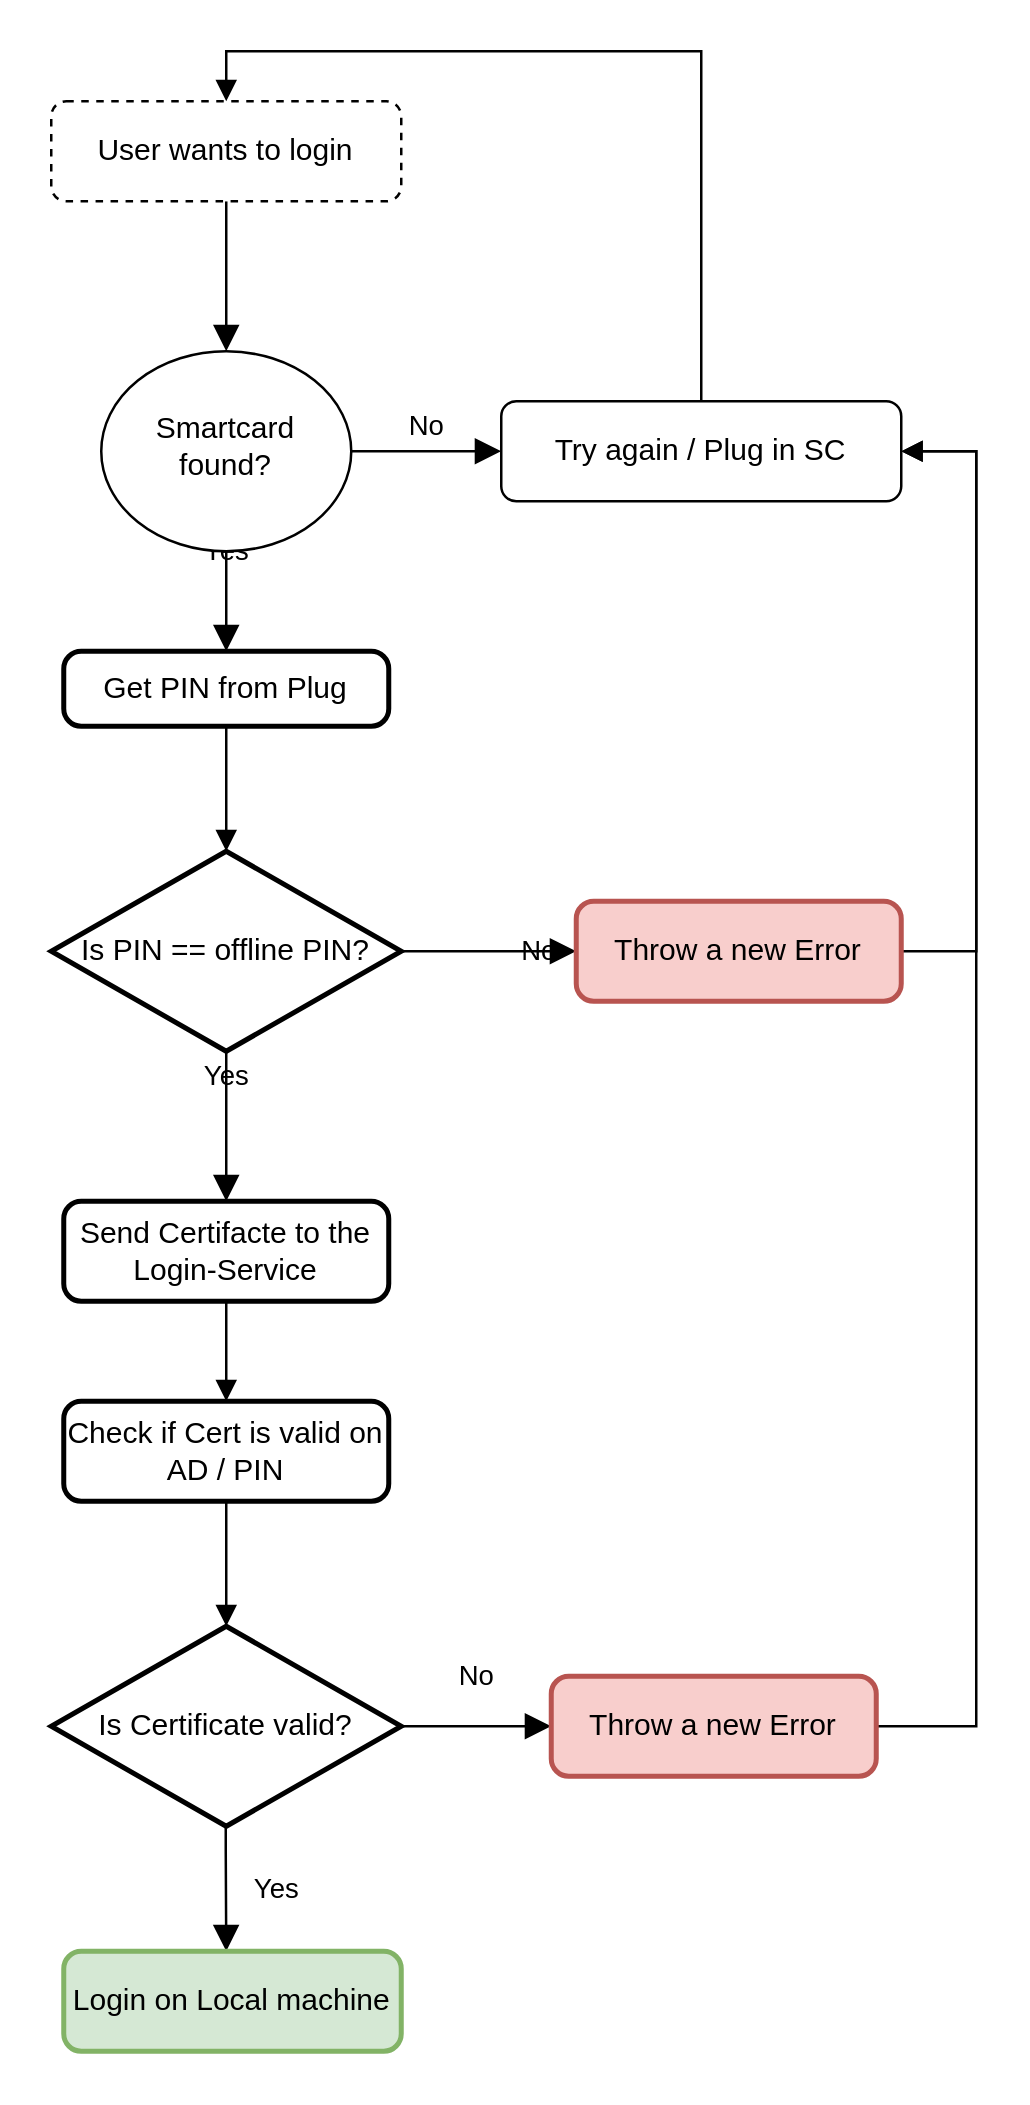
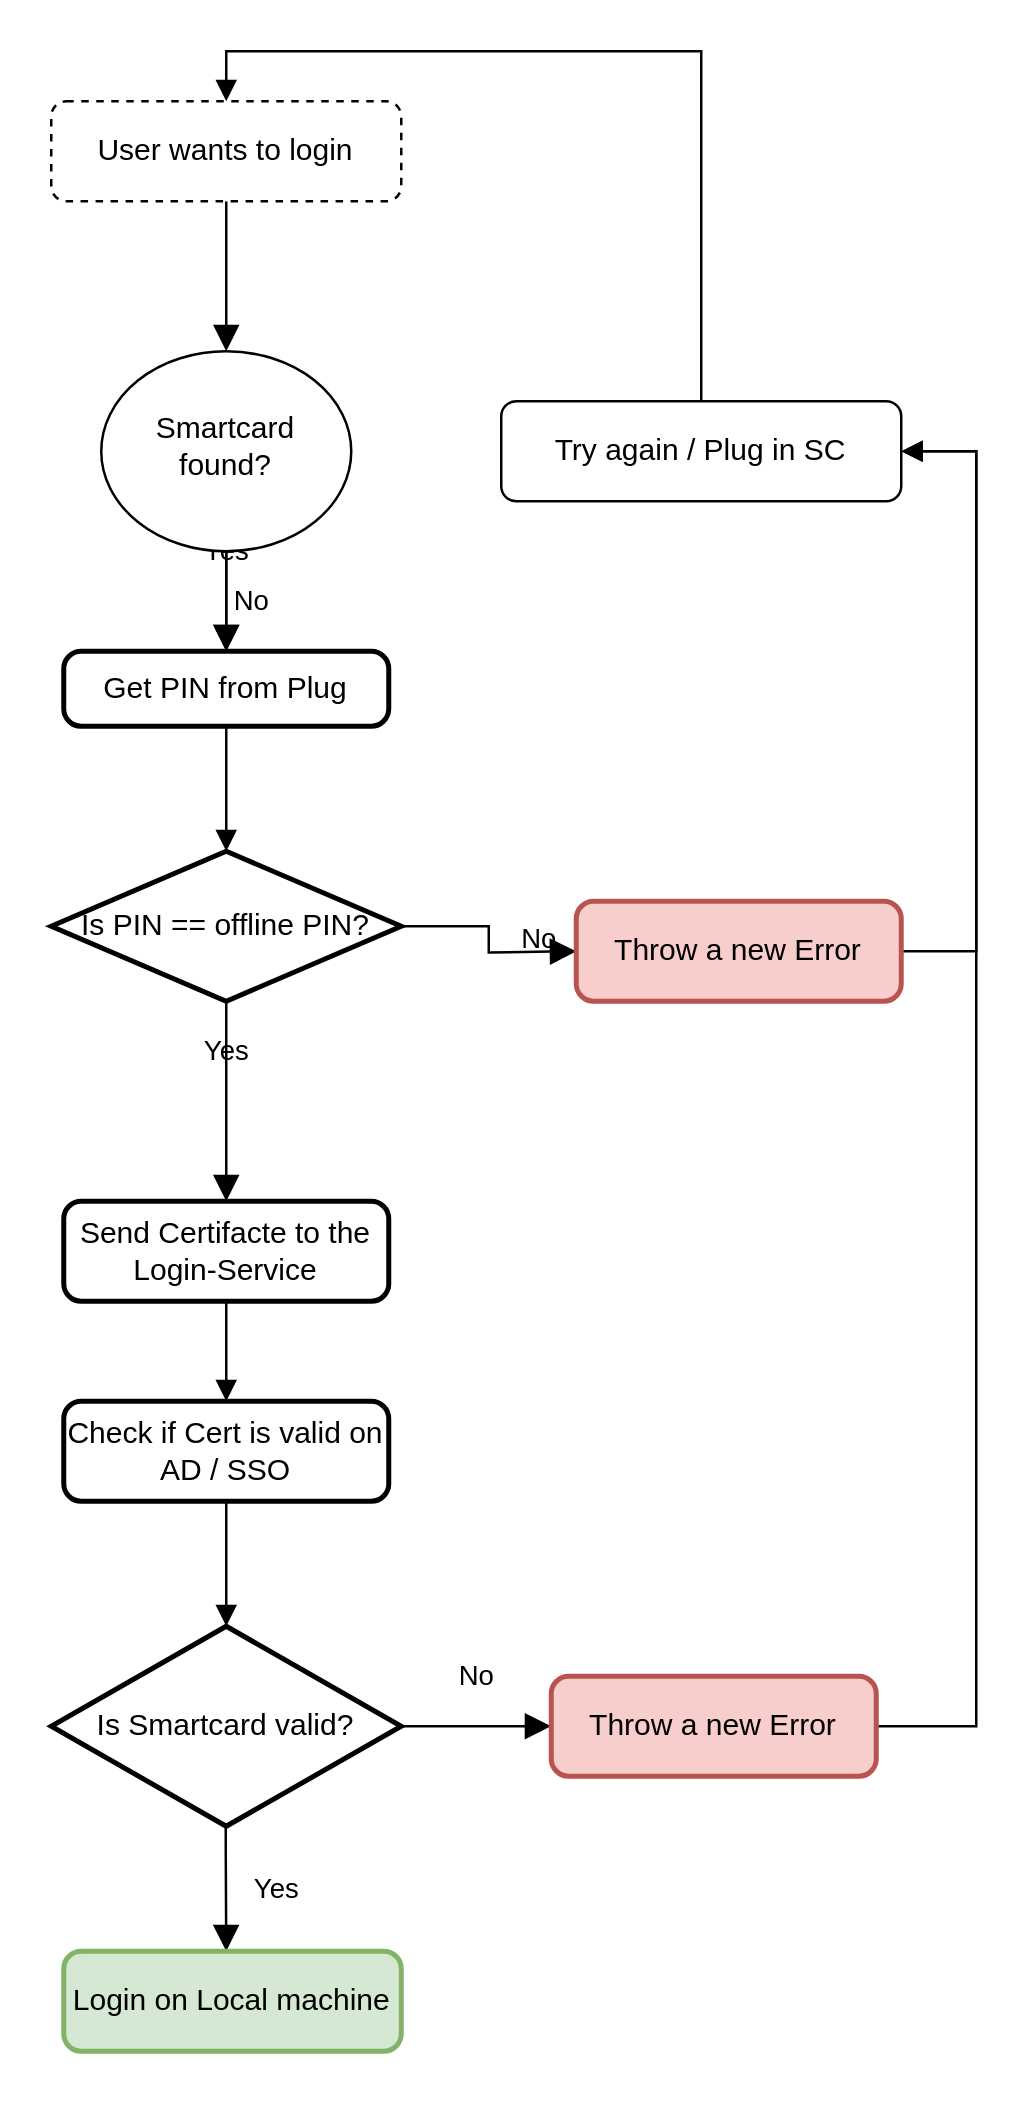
(414, 451) -> (226, 626)
(226, 951) -> (226, 926)
(226, 1451) -> (226, 1451)
(226, 1726) -> (226, 1726)
